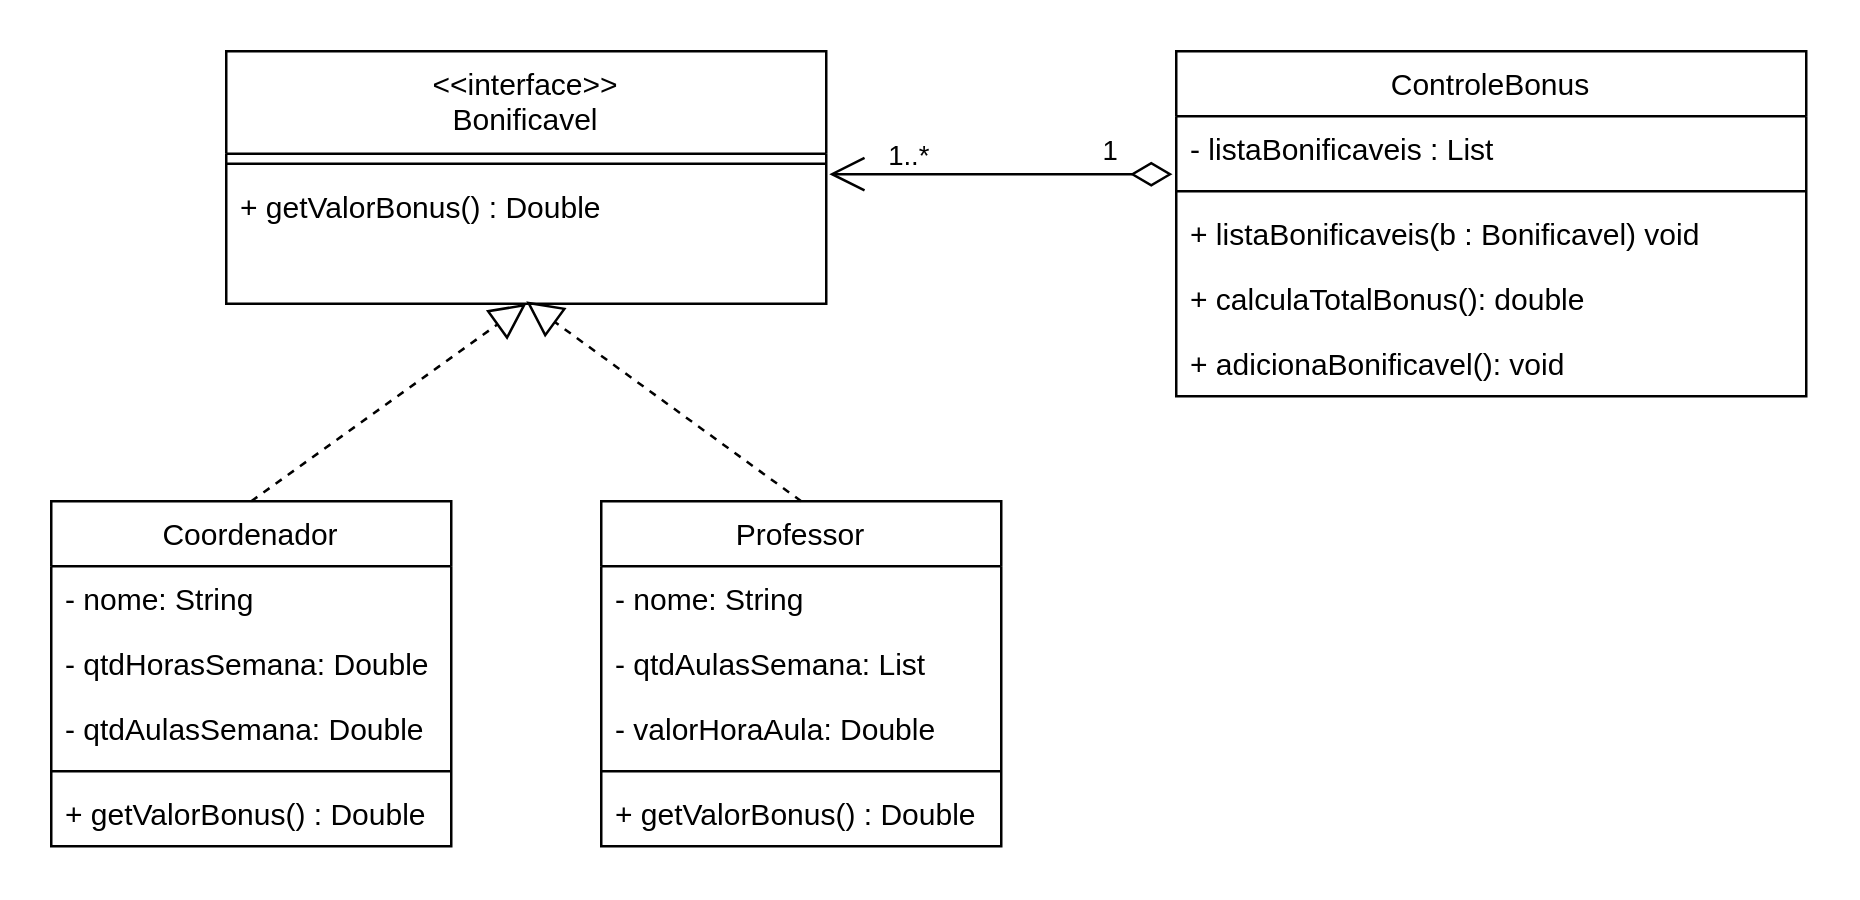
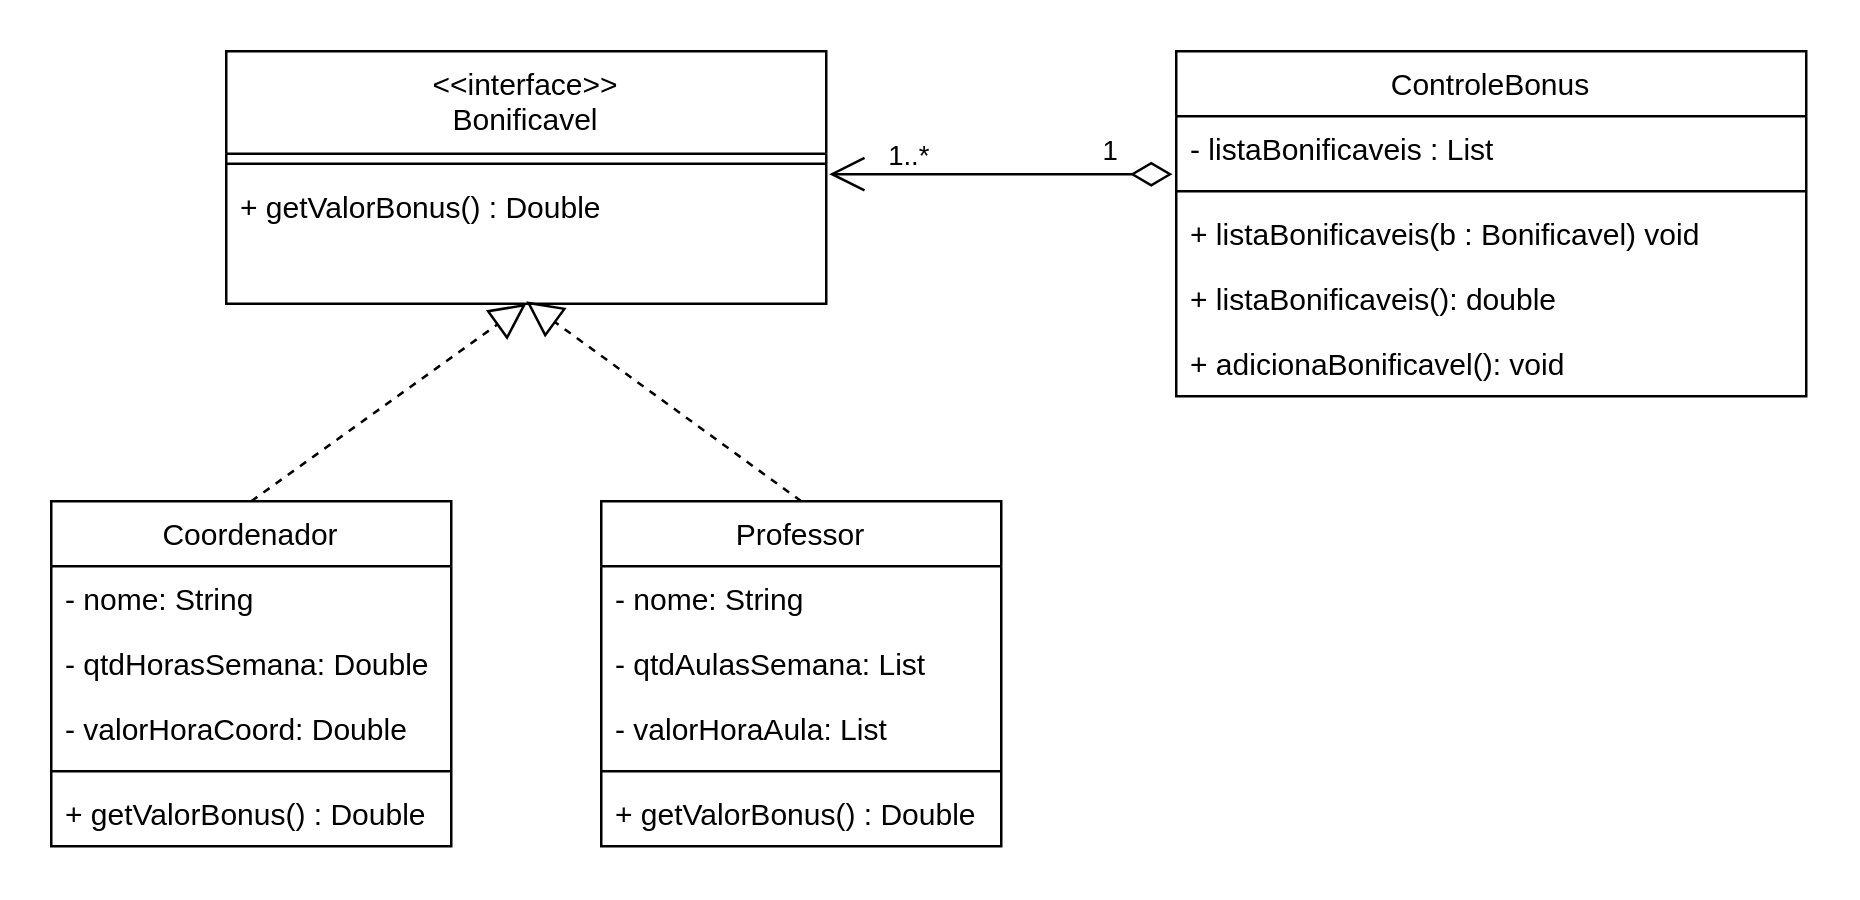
(1406, 300) -> (1399, 300)
(247, 730) -> (247, 730)
(785, 730) -> (768, 730)
